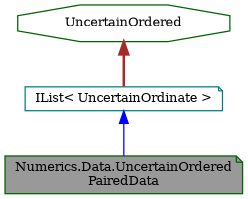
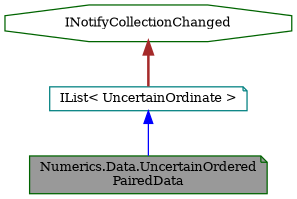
(124, 23) -> (148, 23)
